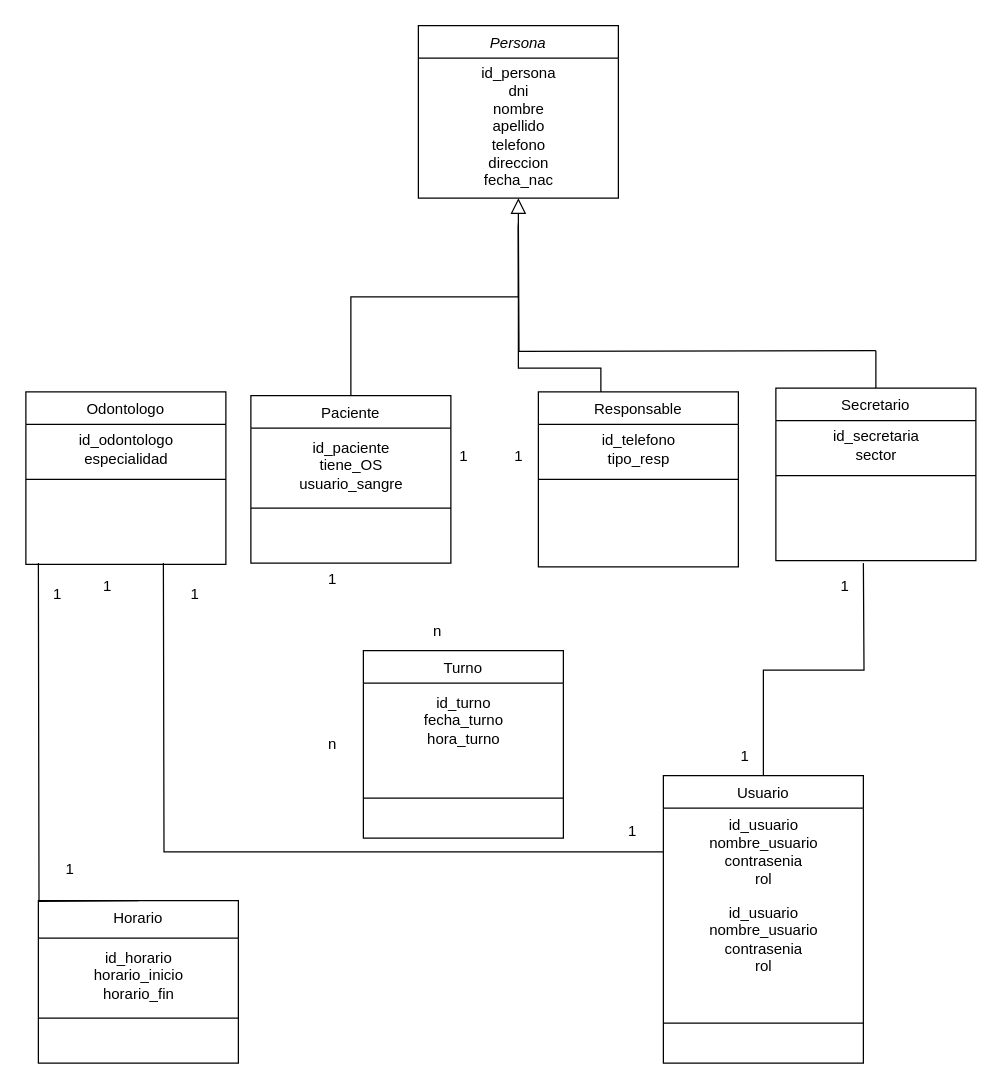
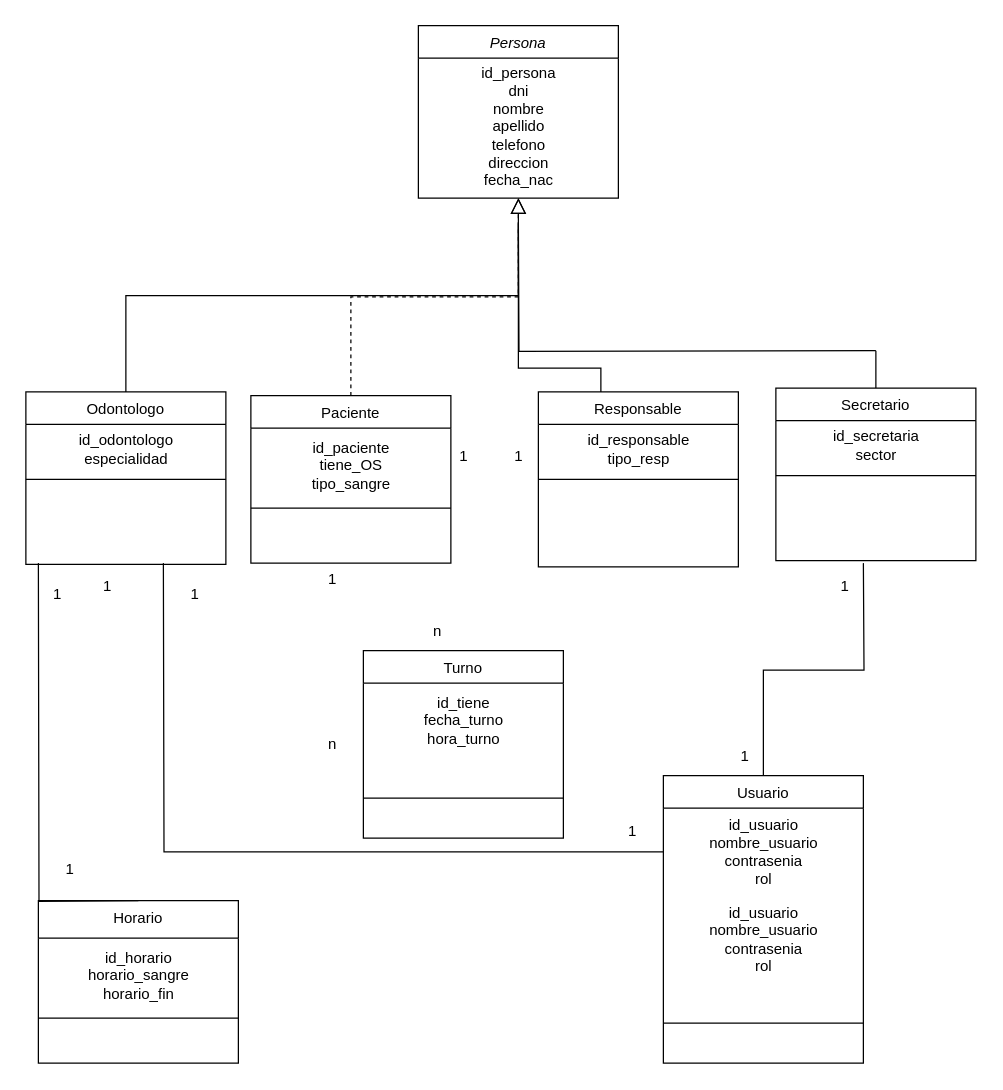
none -> (188, 296)
(351, 345) -> (351, 345)
(639, 449) -> (639, 449)
(351, 466) -> (351, 466)
(464, 721) -> (464, 721)
(139, 976) -> (139, 976)
